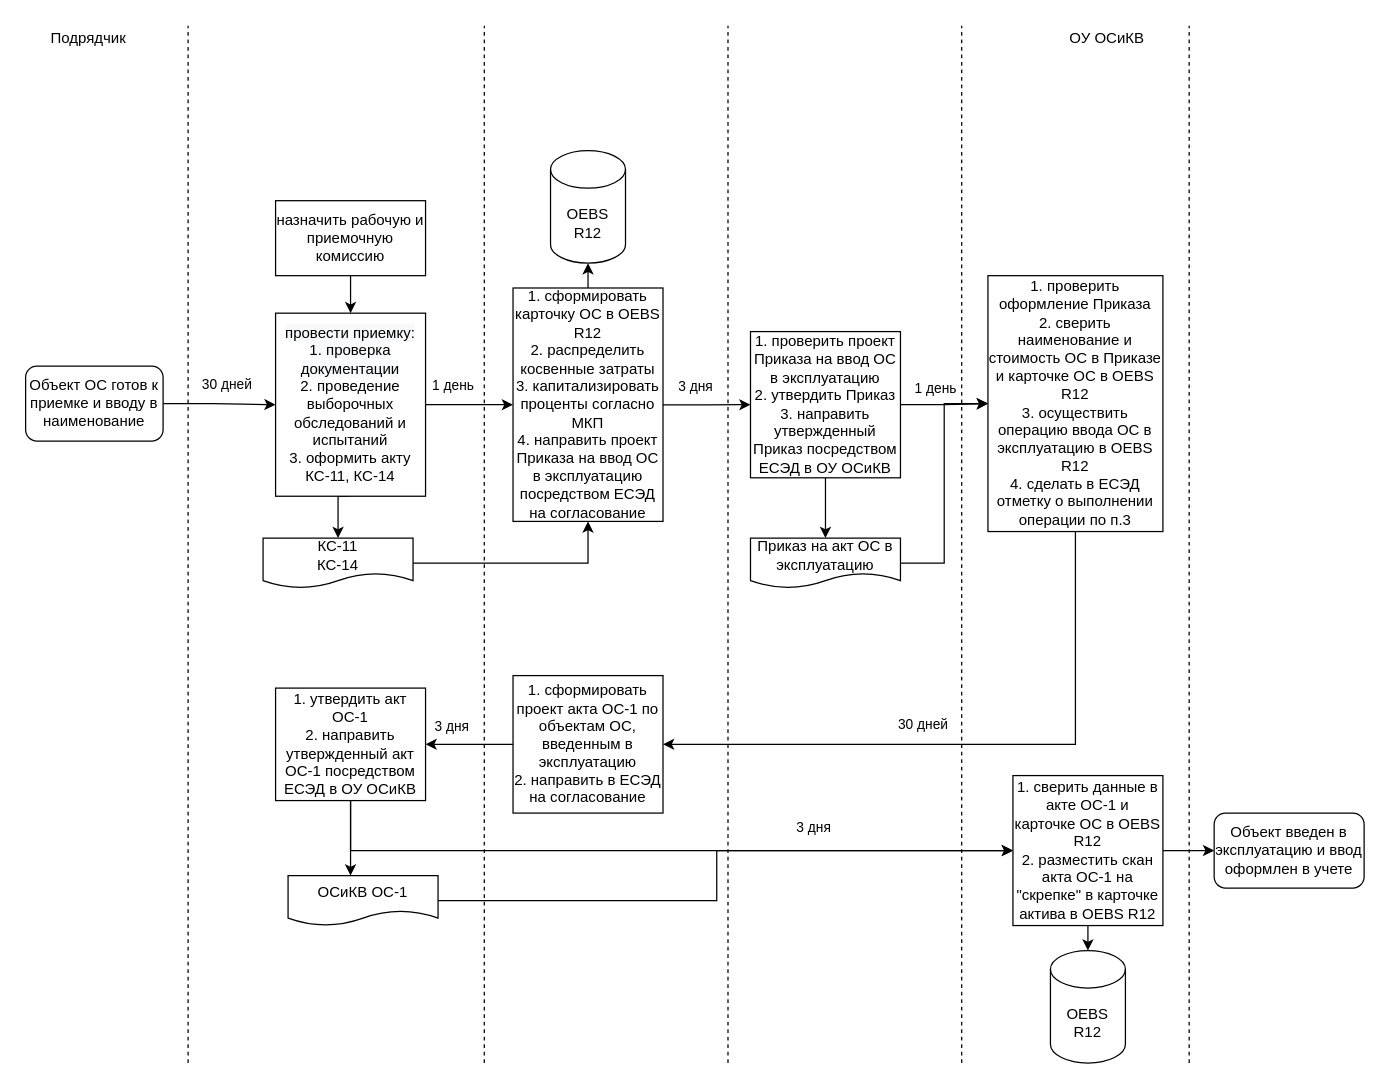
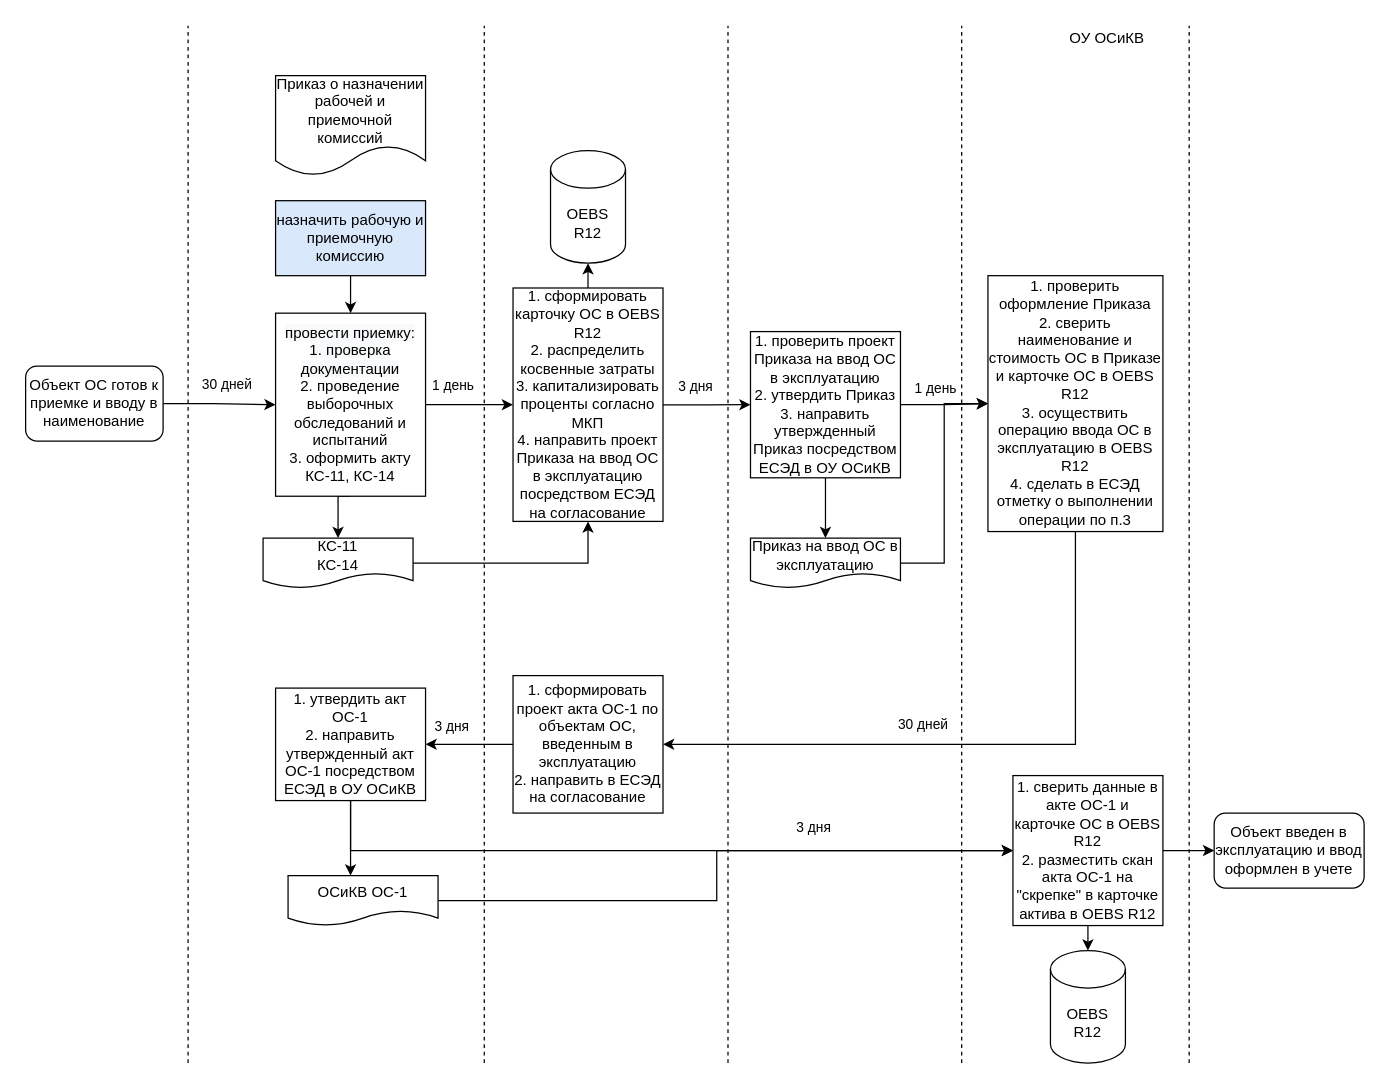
(88, 38) -> none
none -> (351, 126)
(351, 238) -> (351, 238)
(826, 556) -> (826, 556)
